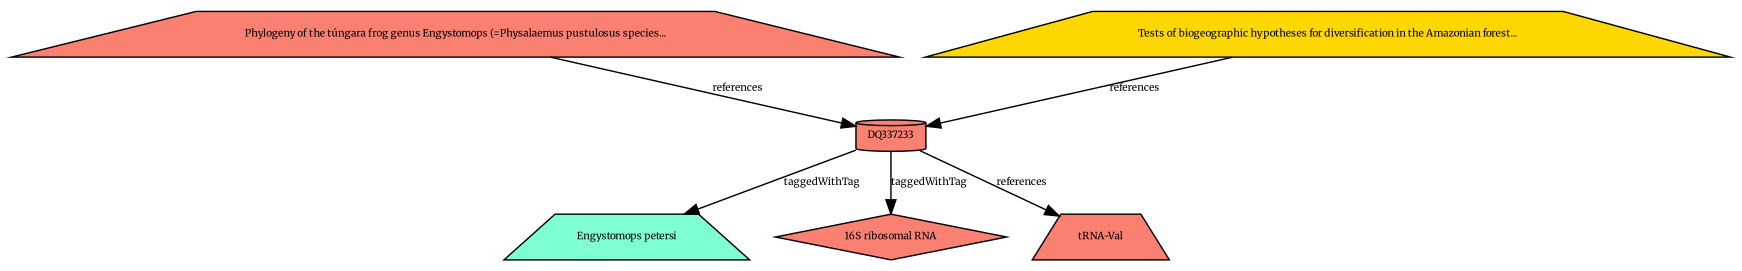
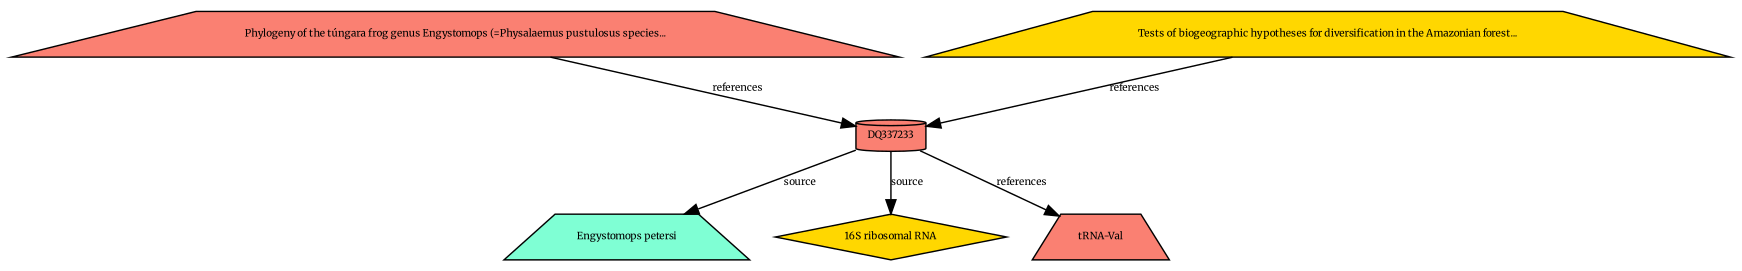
(822, 183) -> (800, 183)
(929, 183) -> (907, 183)
(891, 237) -> (891, 237)
